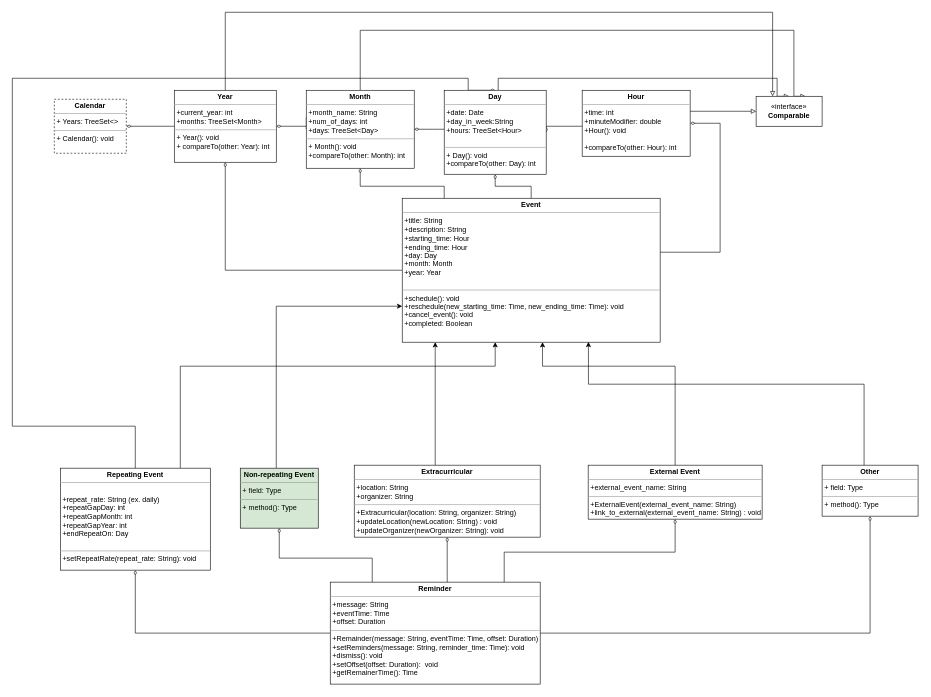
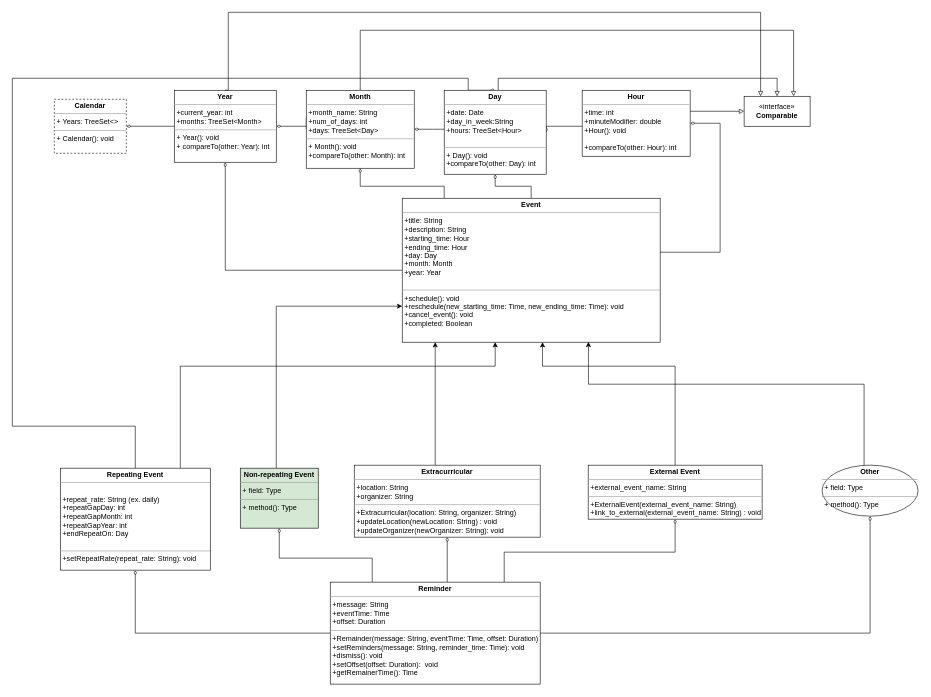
(789, 111) -> (777, 111)
(870, 491) -> (870, 491)
